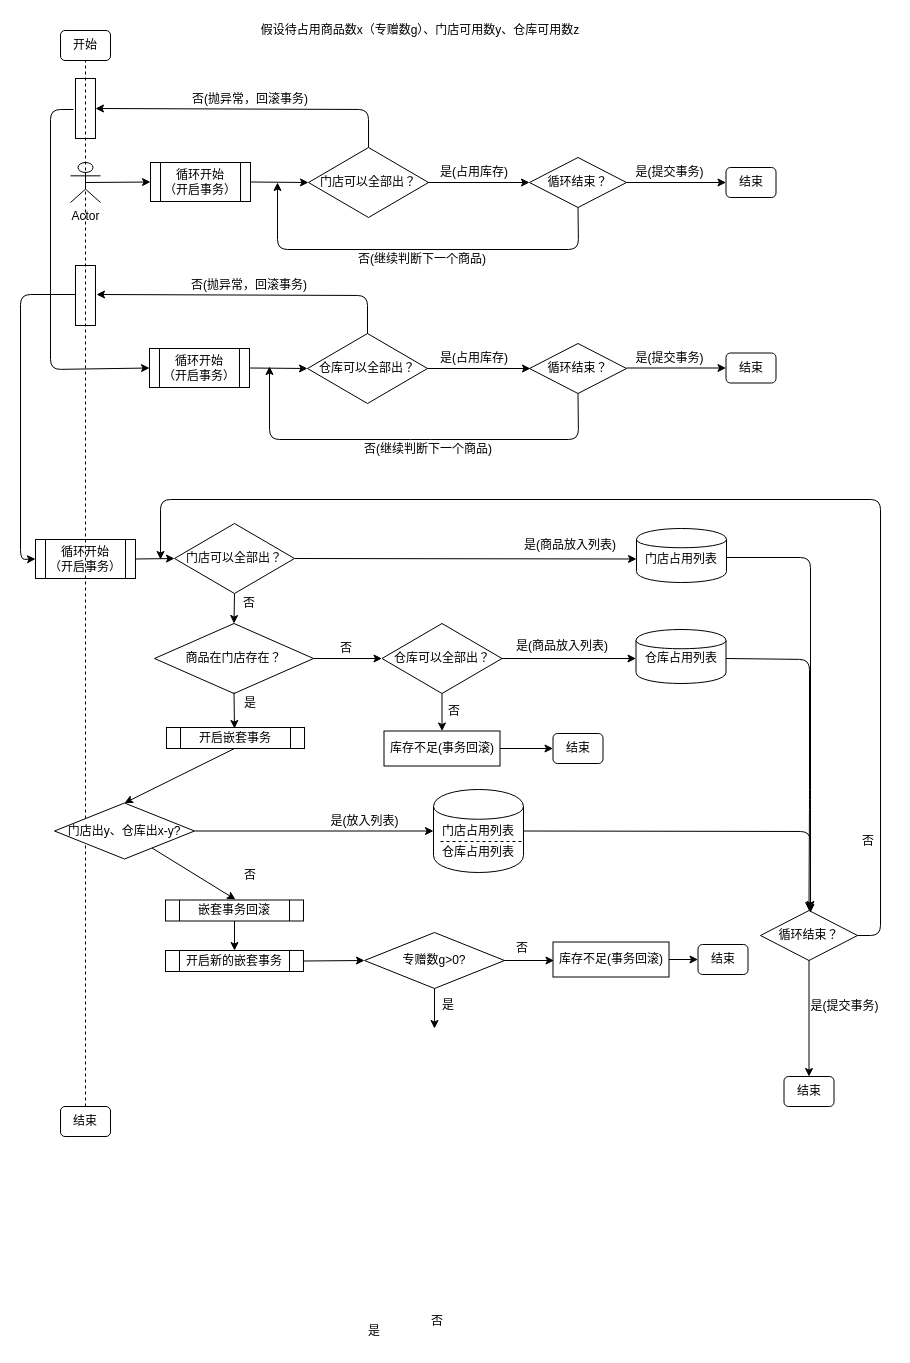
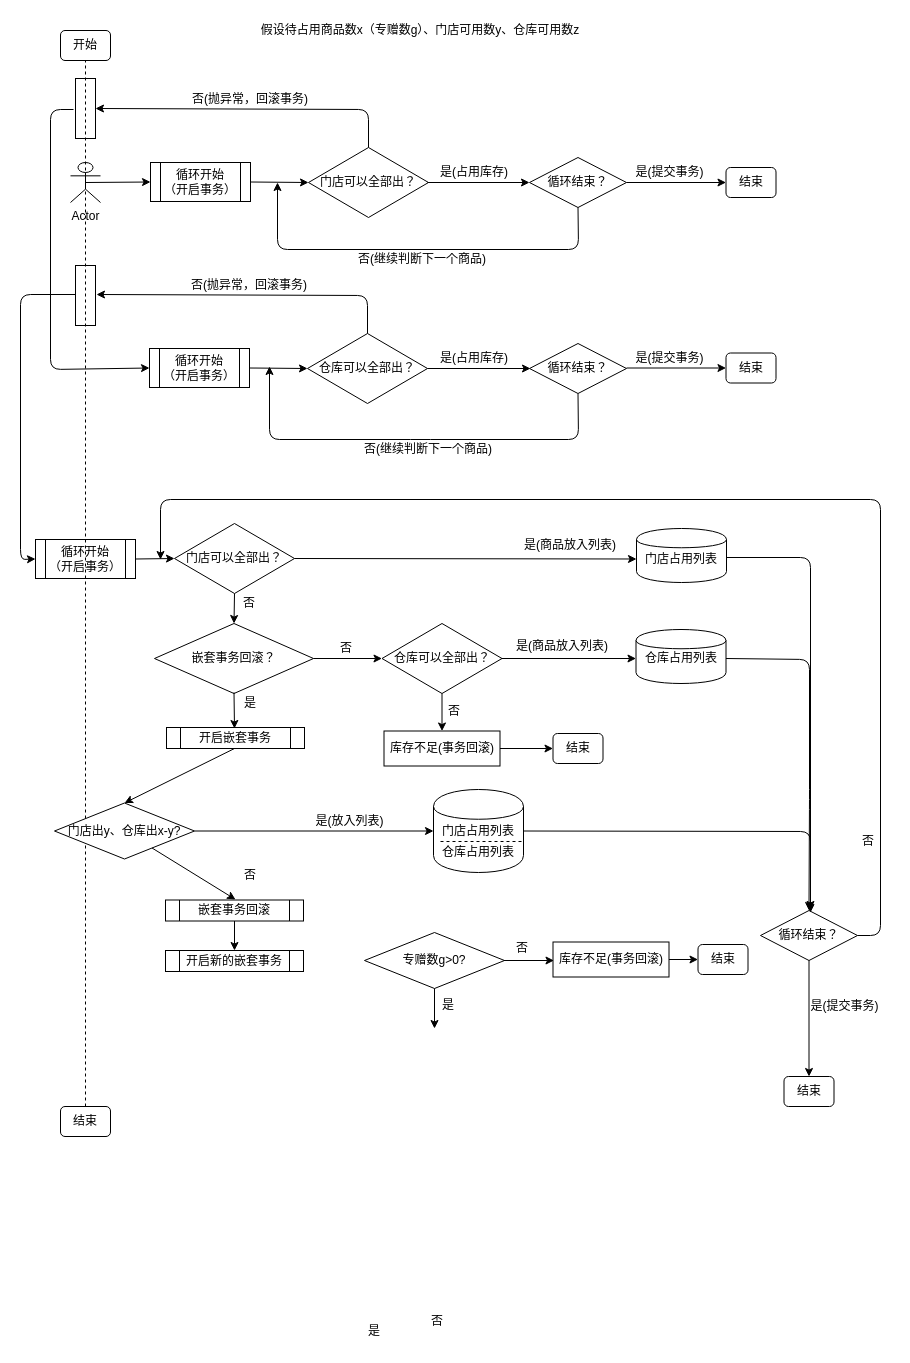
(234, 659) -> (234, 659)
(365, 822) -> (350, 822)
(331, 961) -> none
